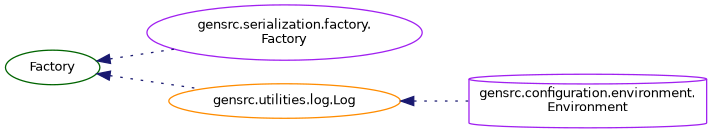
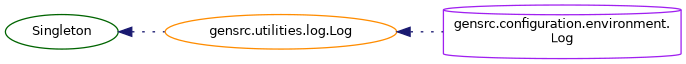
(285, 33) -> none
(53, 67) -> (62, 32)
(588, 101) -> (562, 32)
